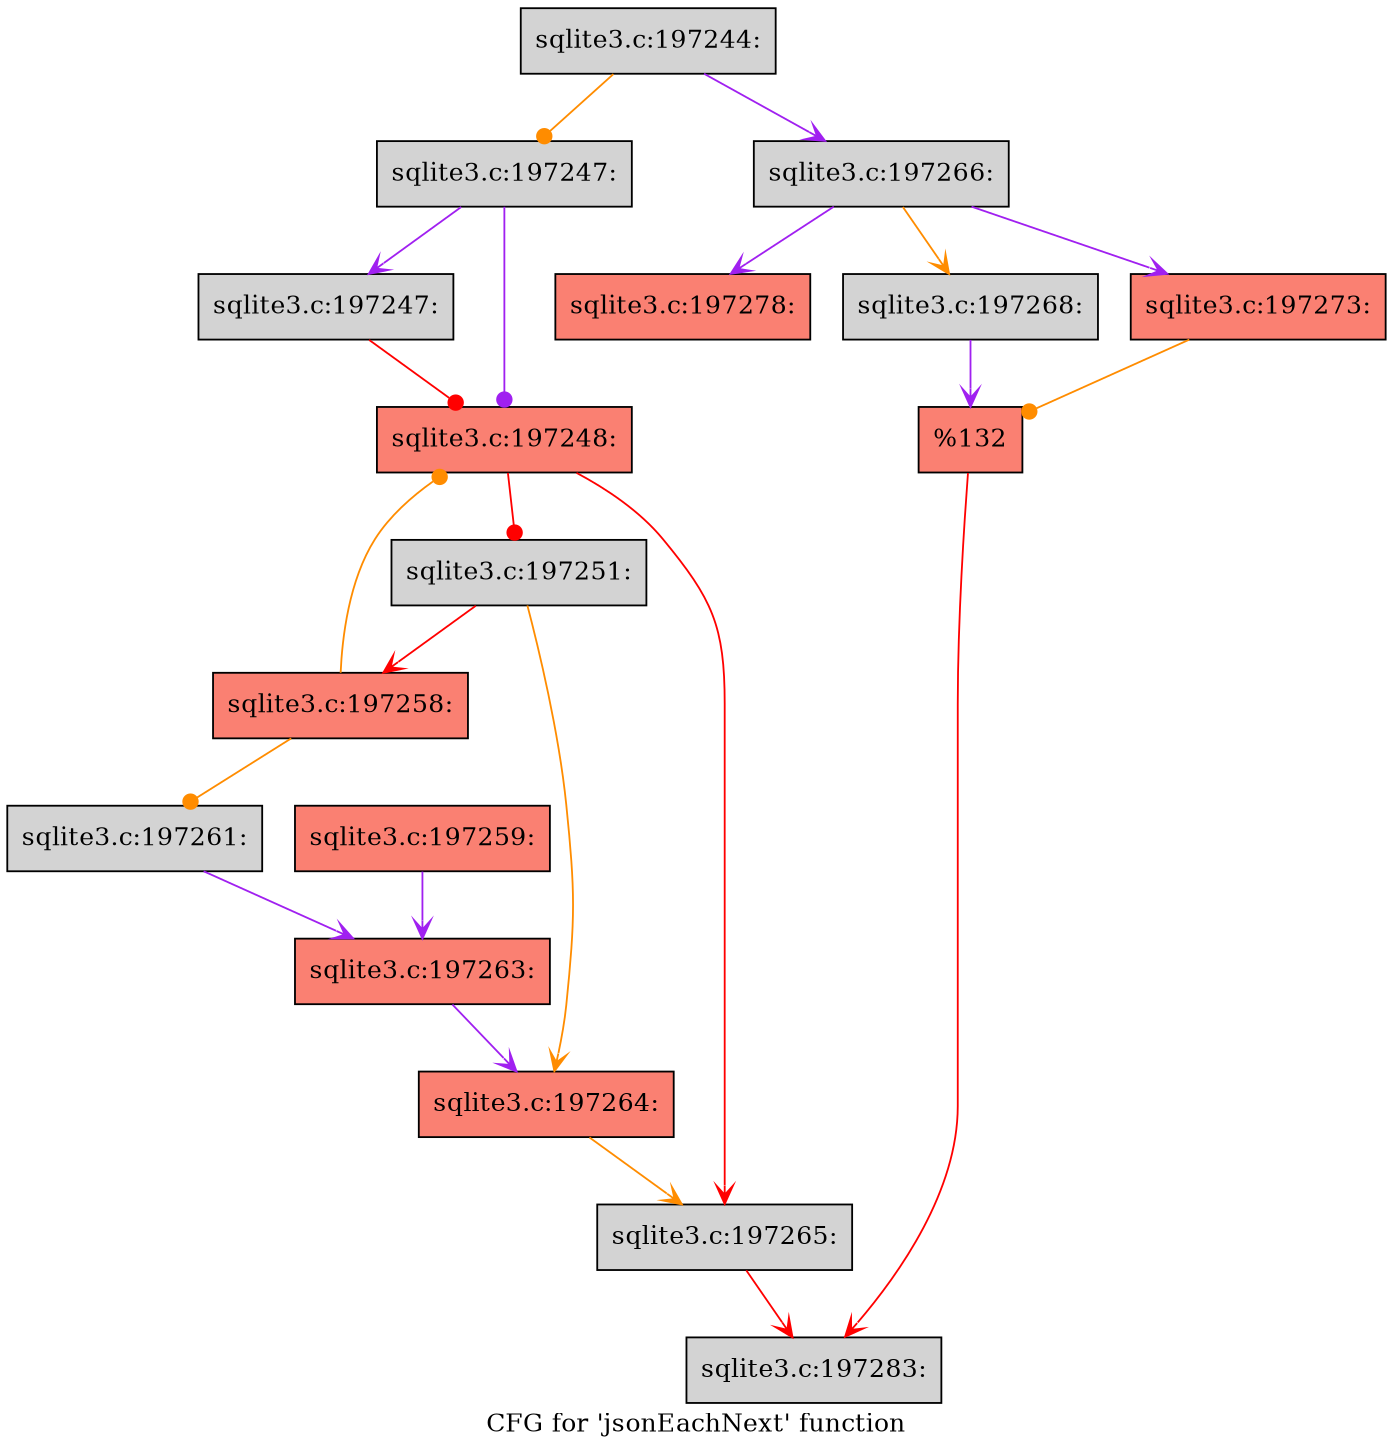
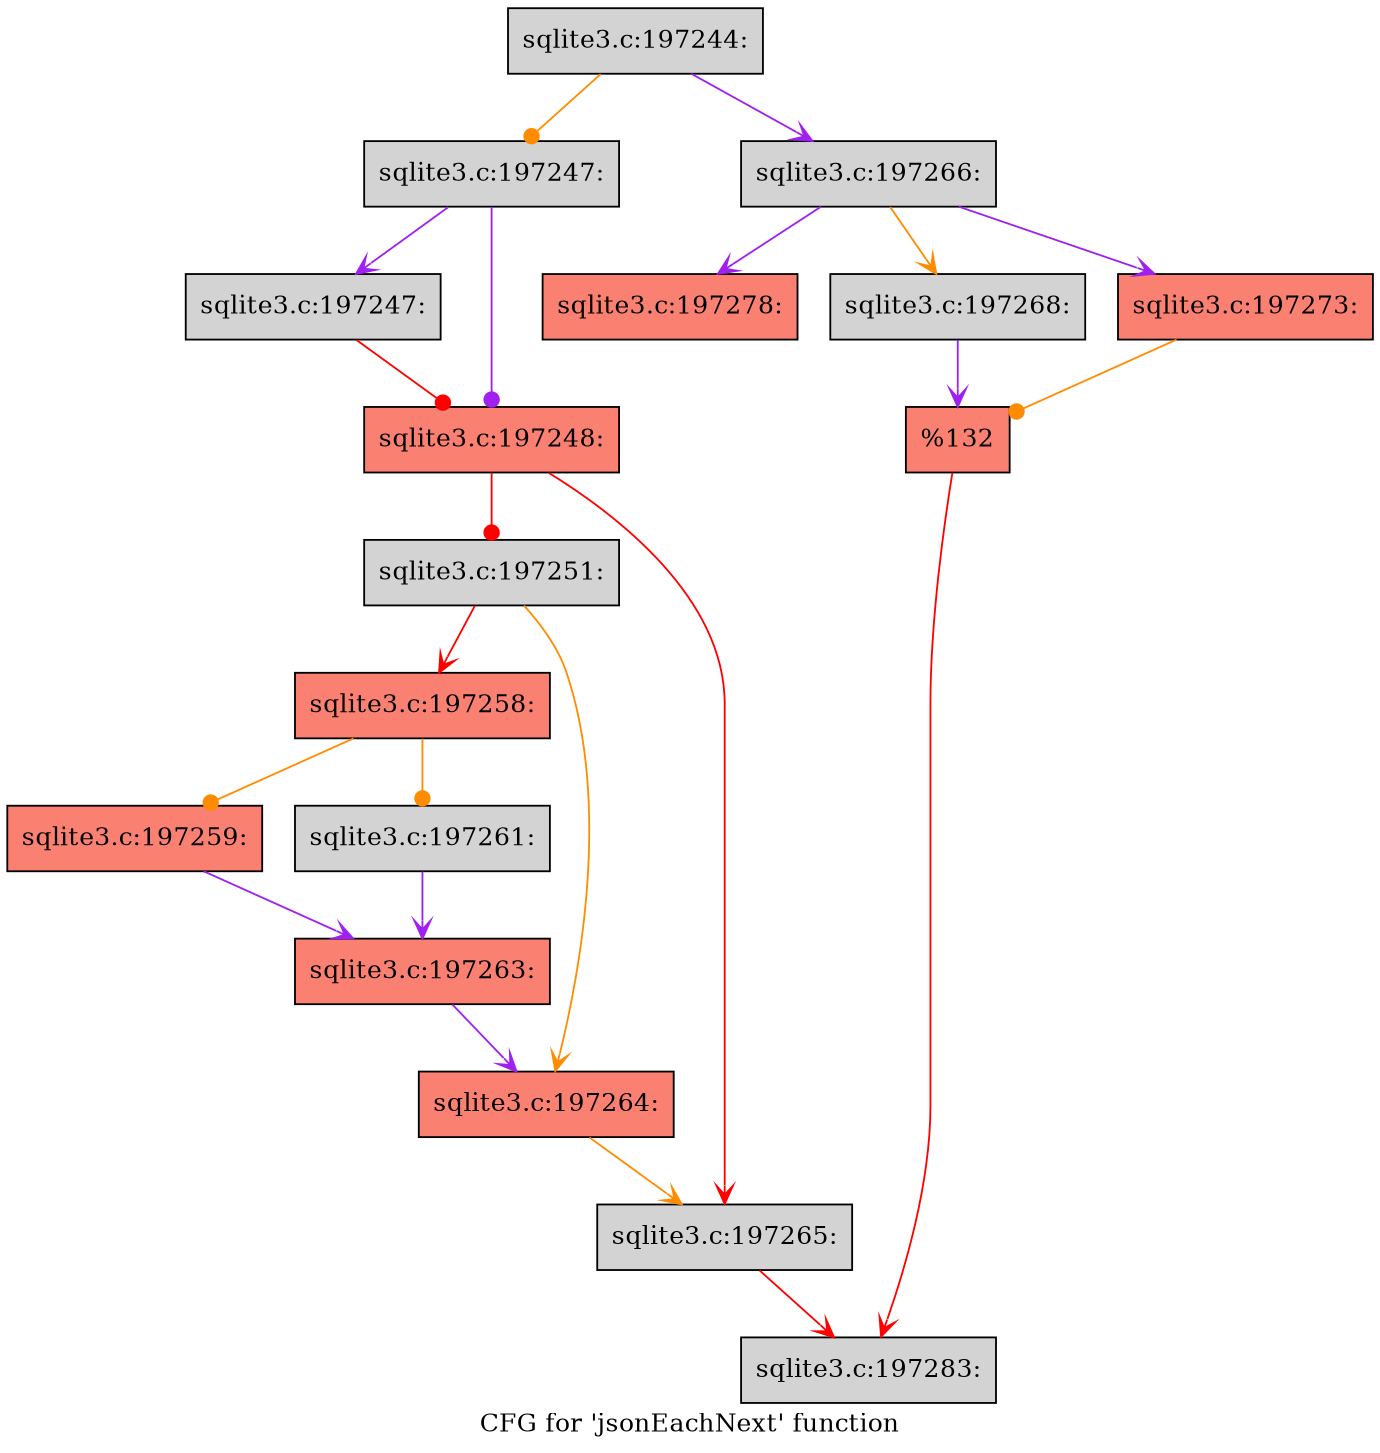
(362, 565) -> (286, 769)
